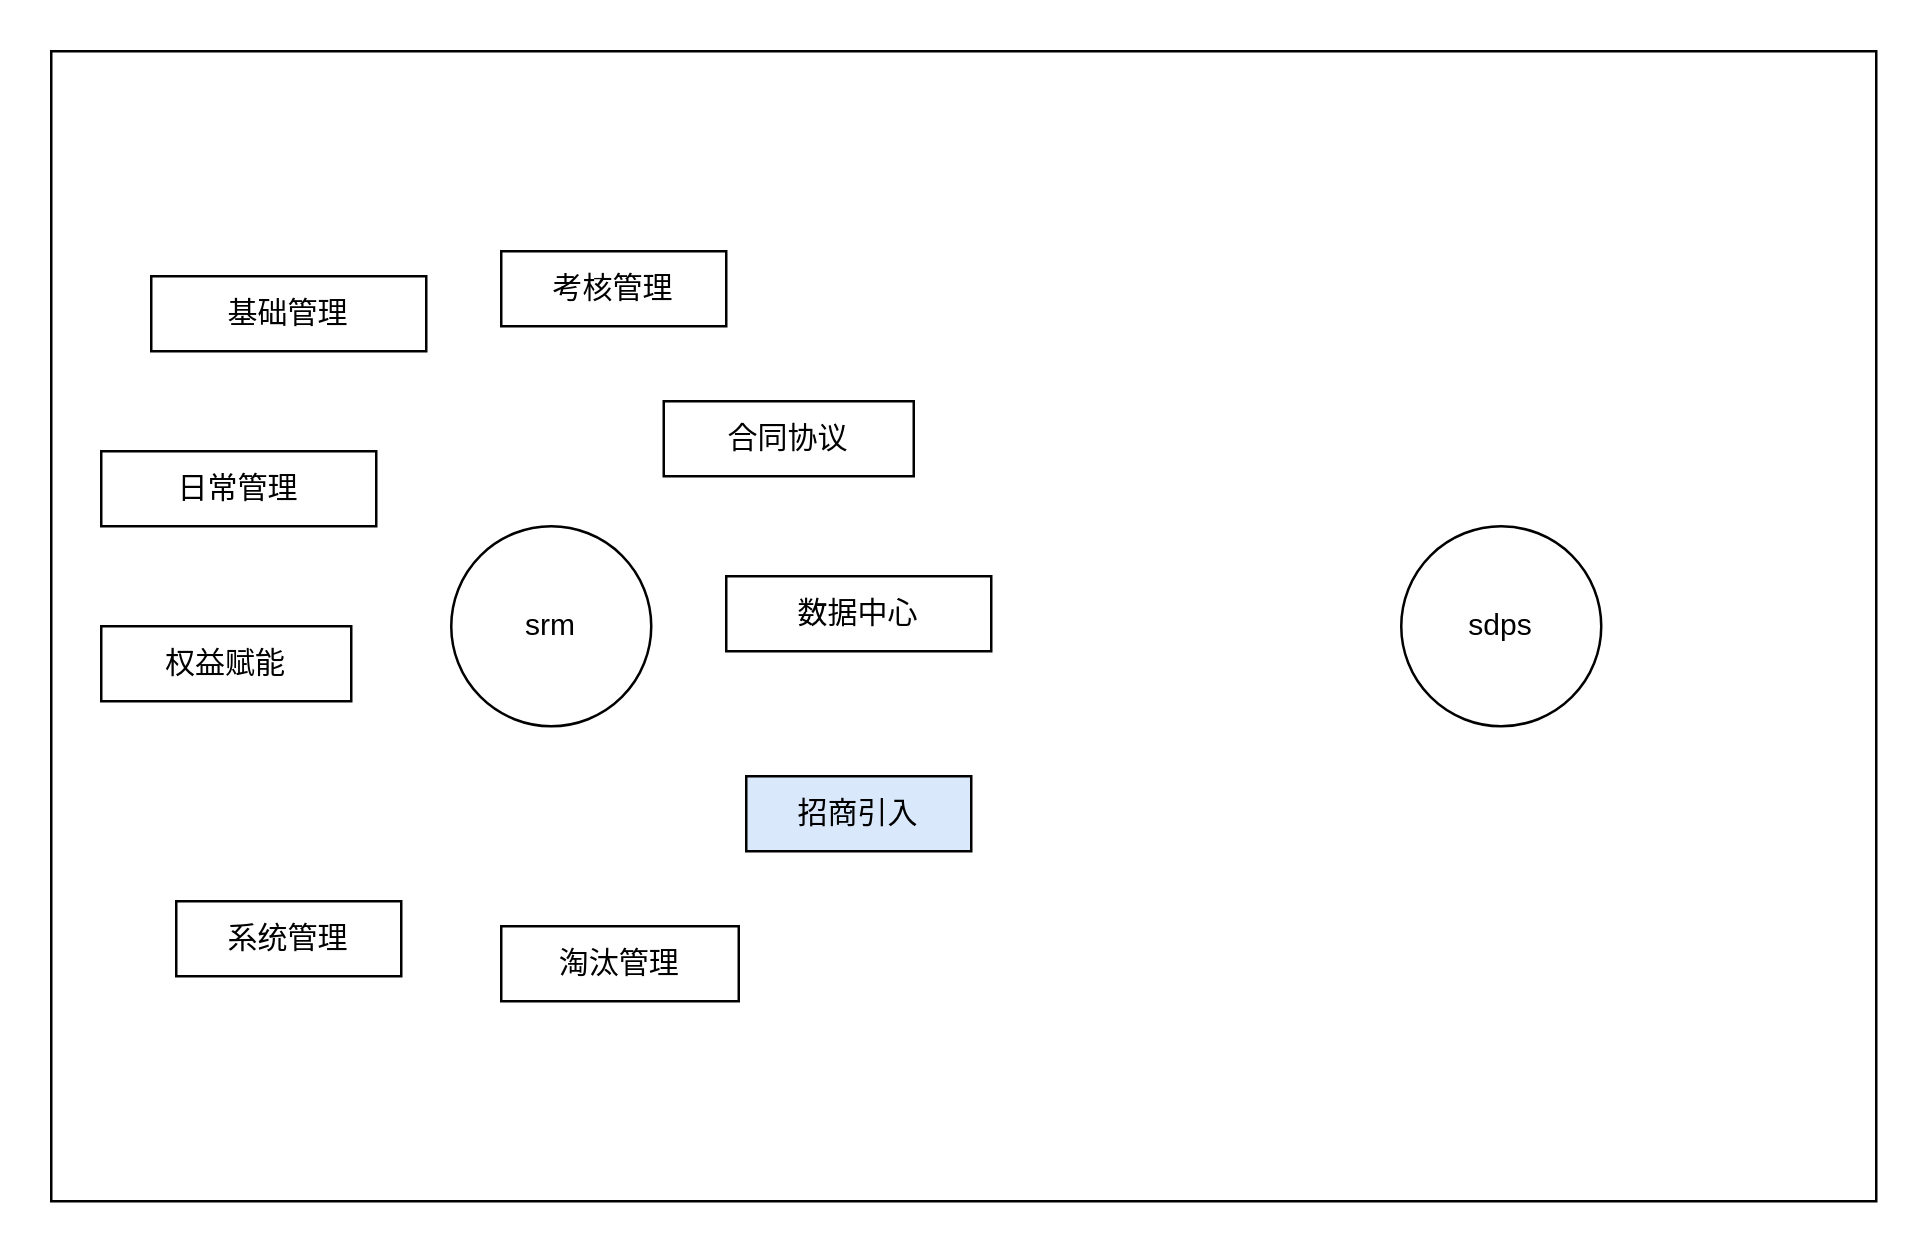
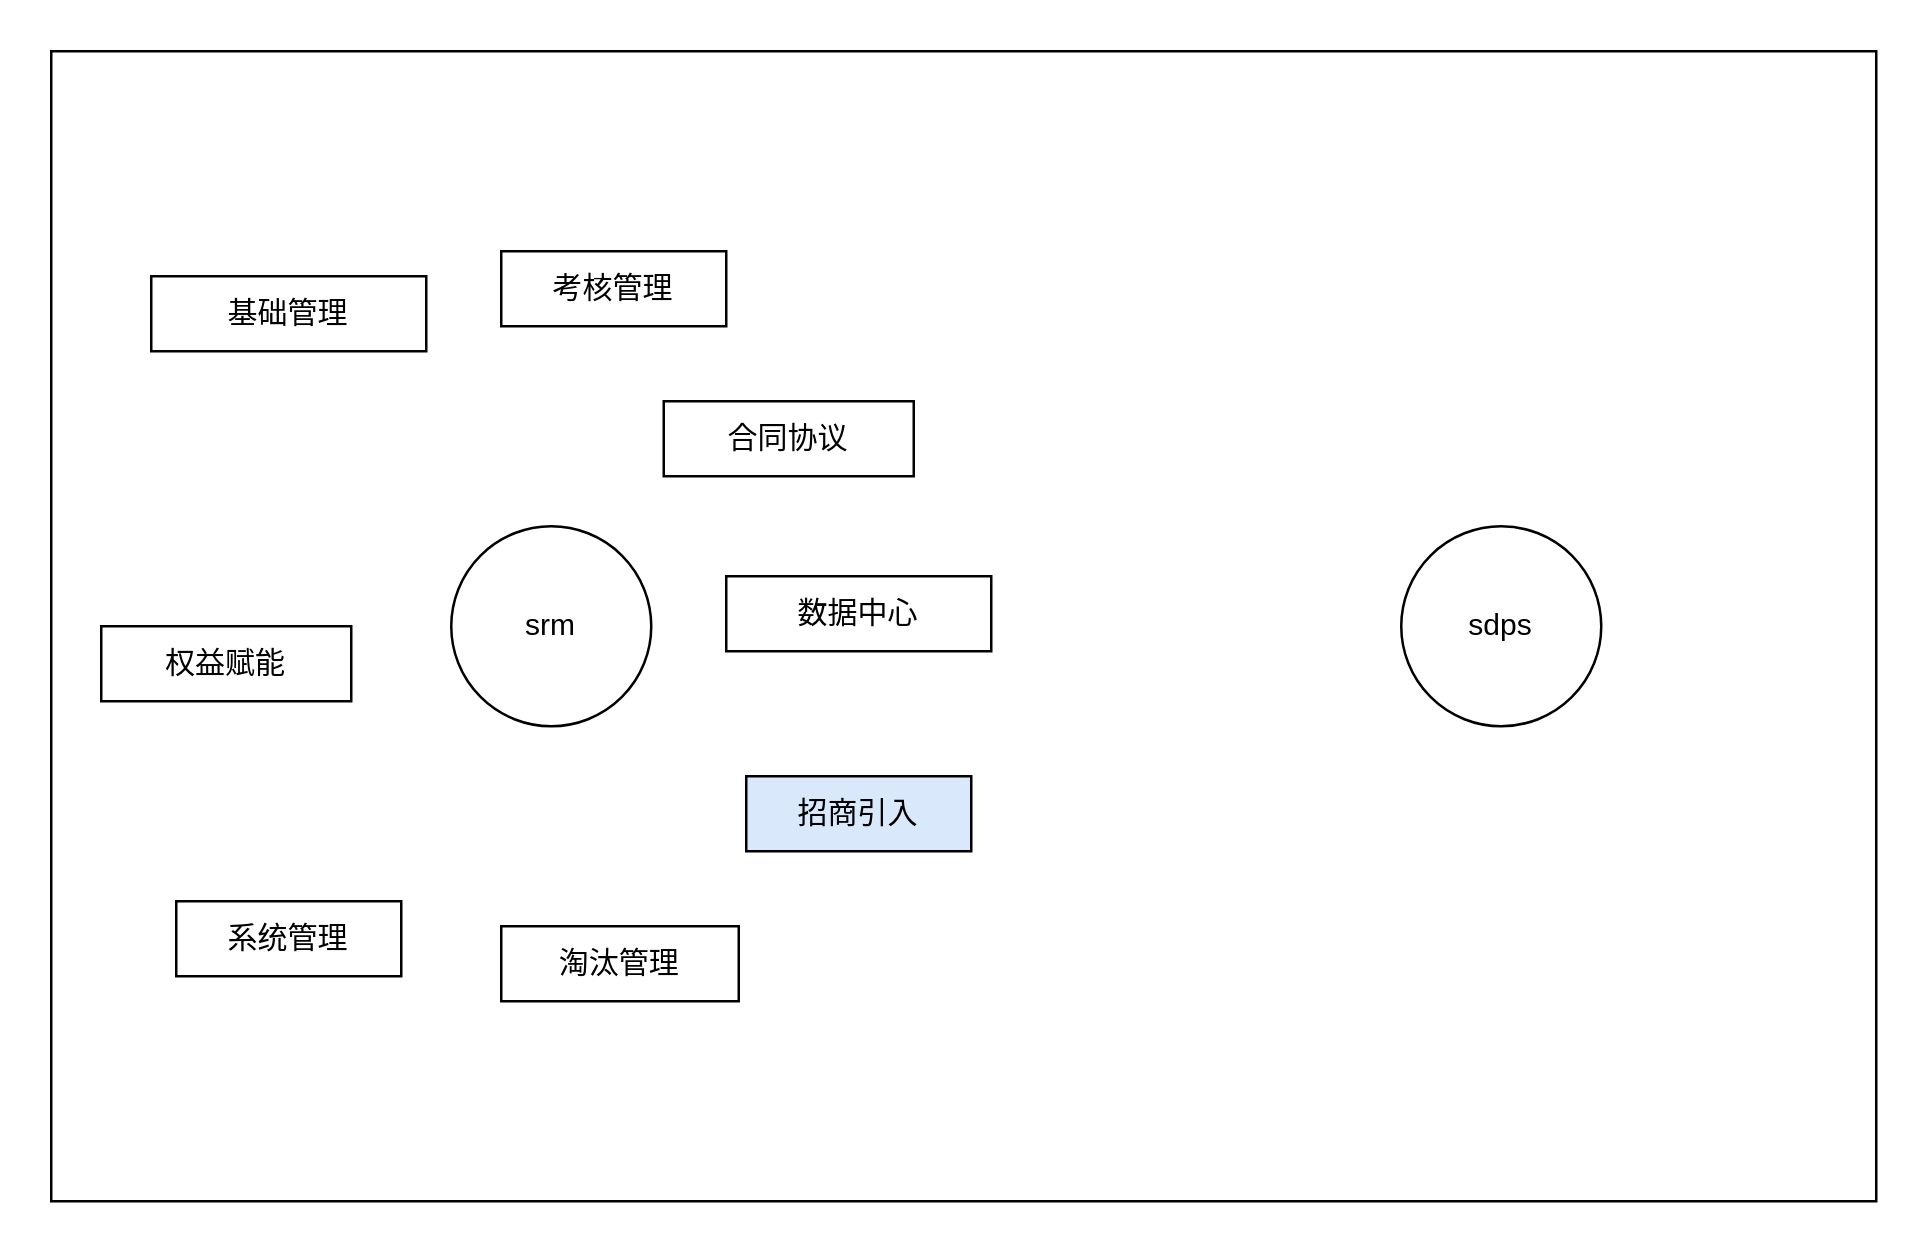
(239, 489) -> none
